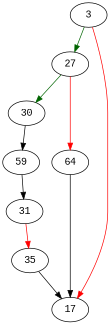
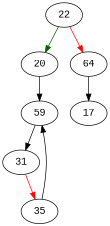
(89, 15) -> none
(70, 64) -> (64, 15)
(27, 113) -> (40, 64)
(48, 282) -> (46, 166)
